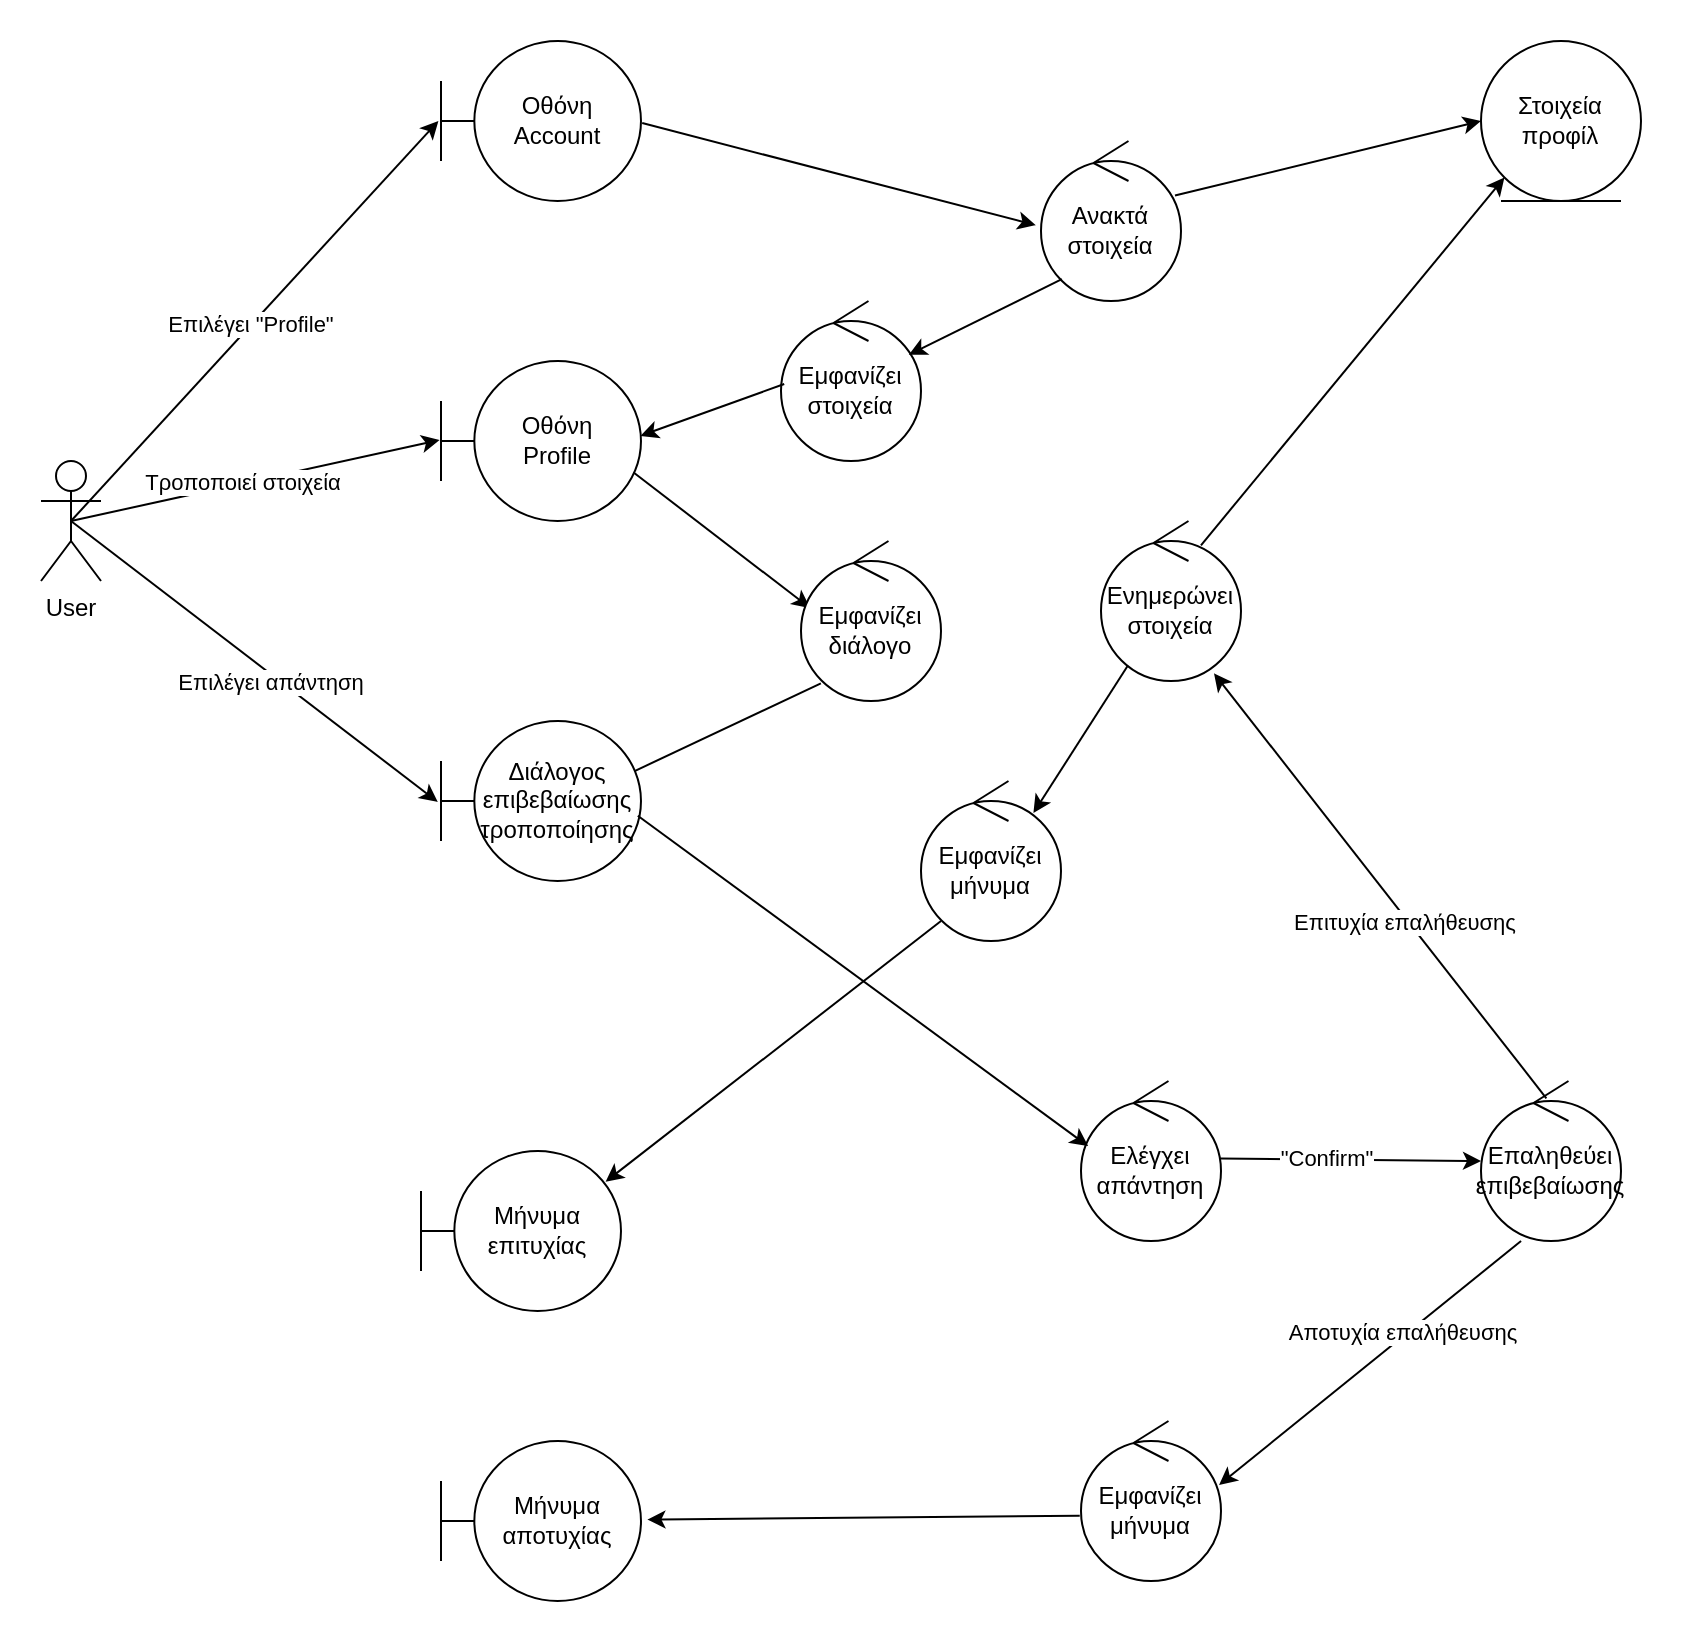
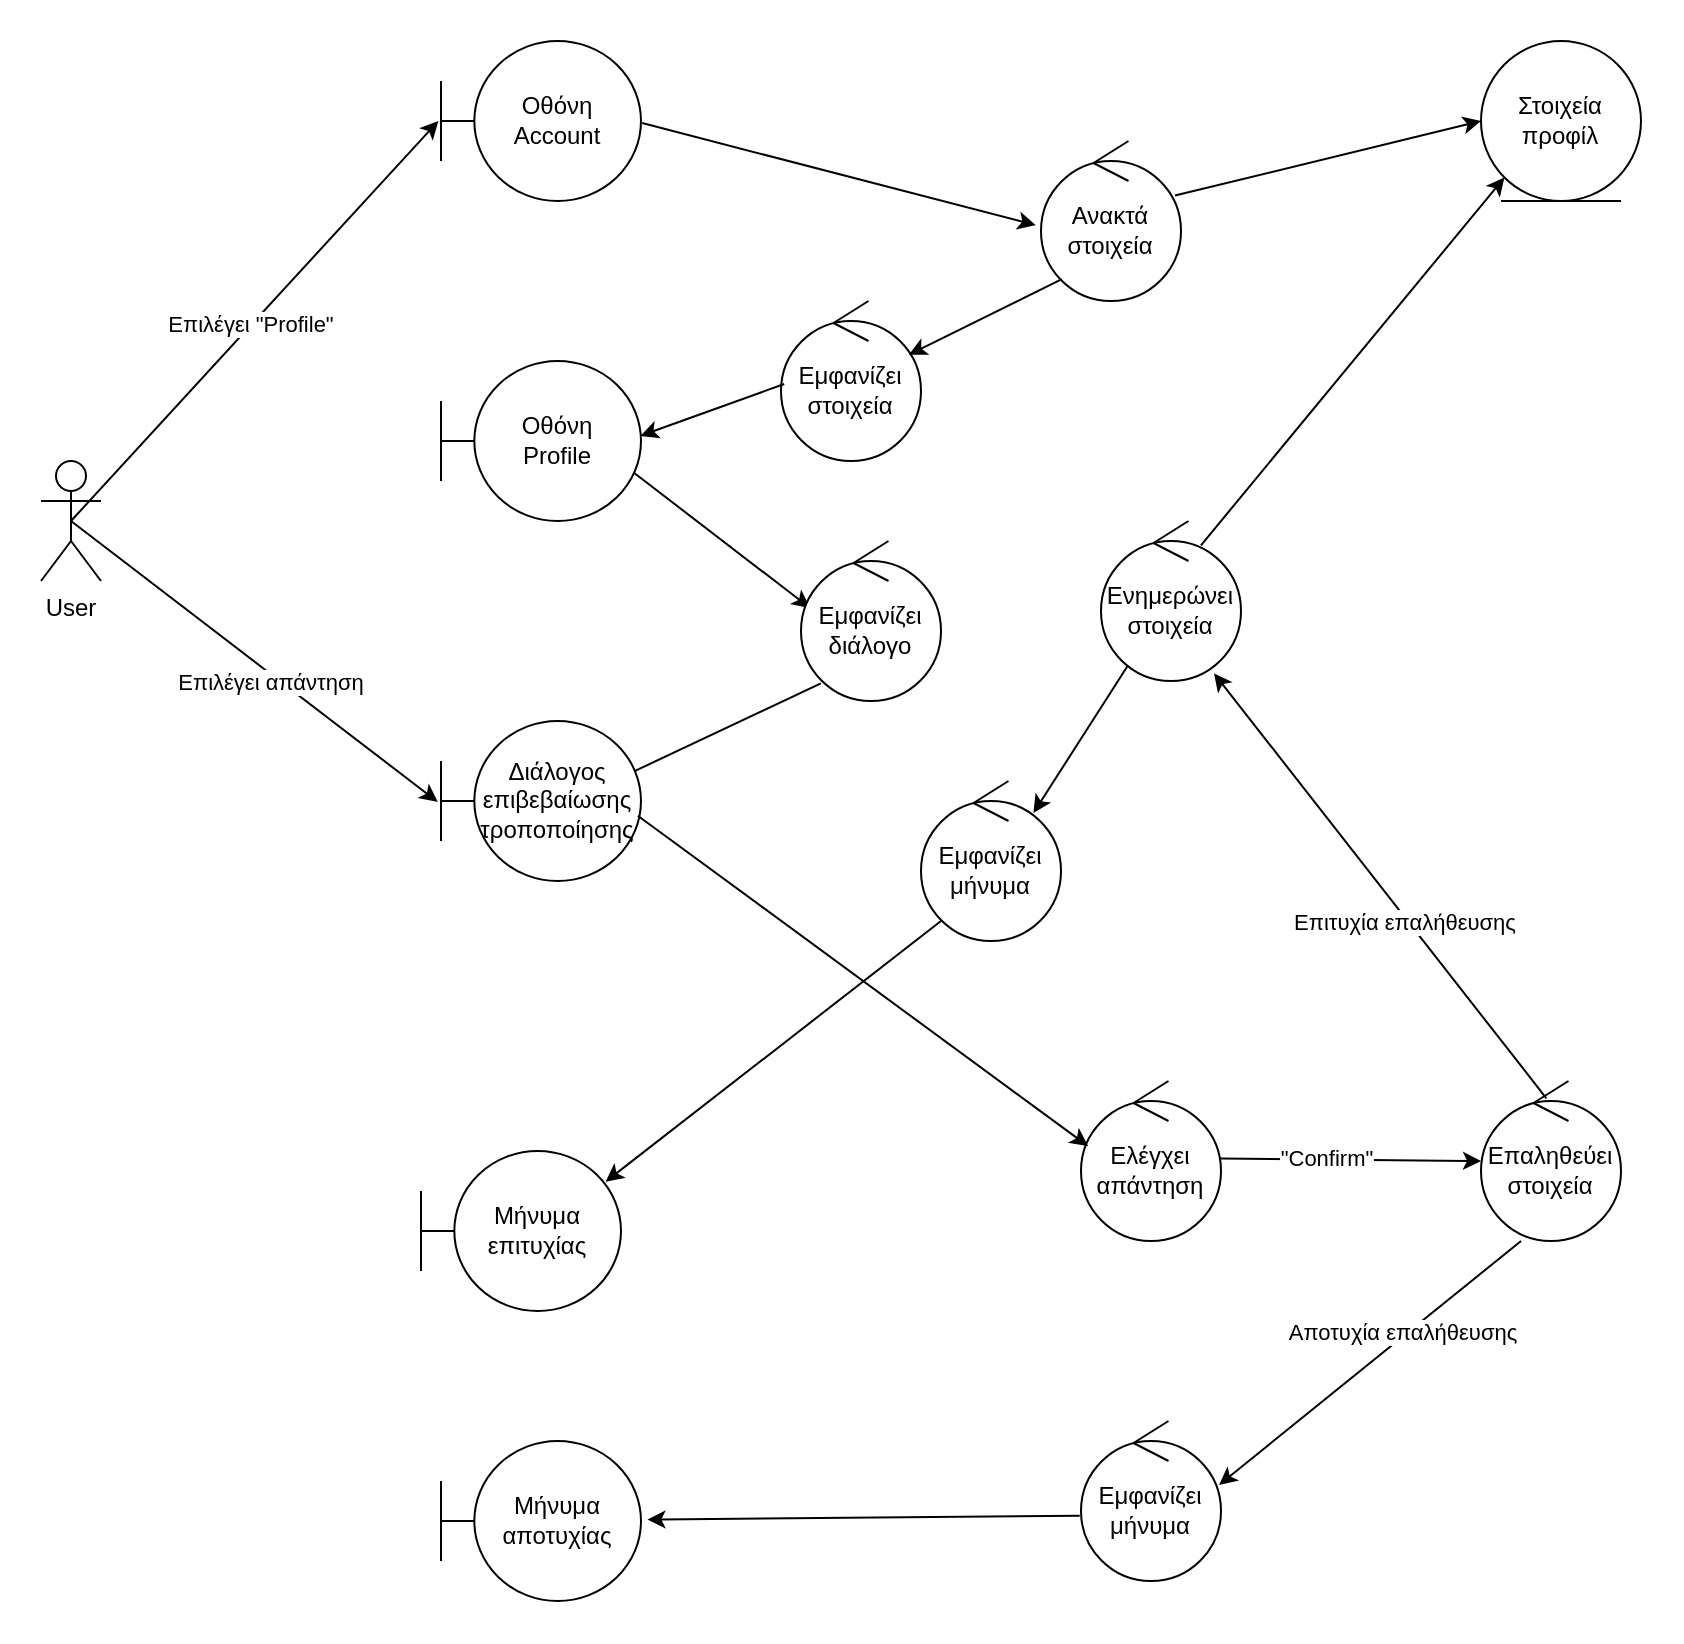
(363, 457) -> none
(1551, 1171) -> (1551, 1171)
